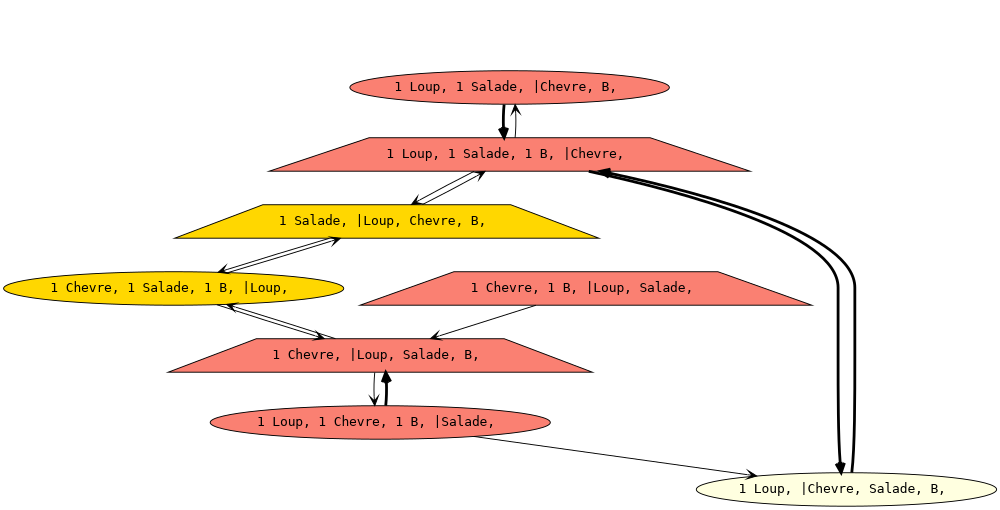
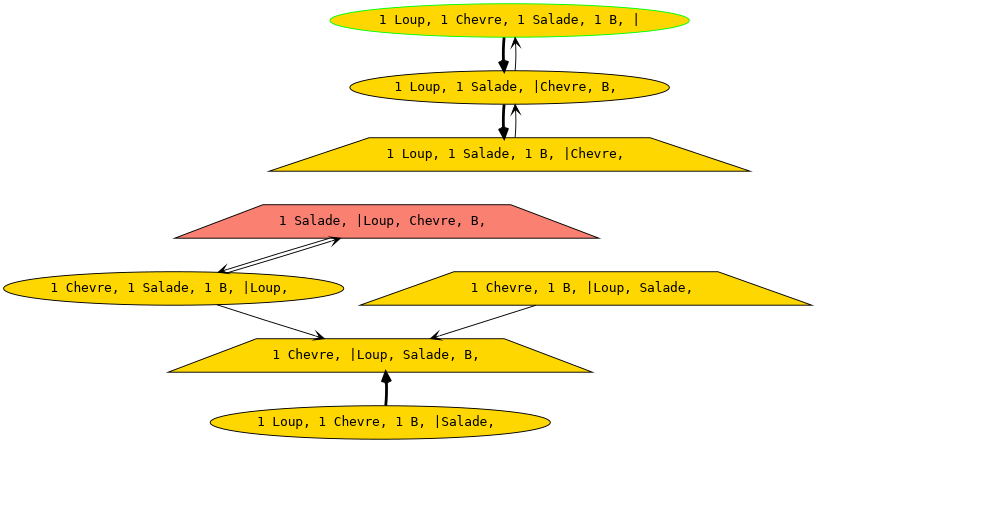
none -> (510, 20)
(510, 87) -> (510, 87)
(510, 154) -> (510, 154)
(447, 185) -> none
(450, 191) -> none
(387, 221) -> (387, 221)
(586, 288) -> (586, 288)
(286, 323) -> none
(380, 355) -> (380, 355)
(374, 384) -> none
(380, 422) -> (380, 422)
(846, 489) -> none
